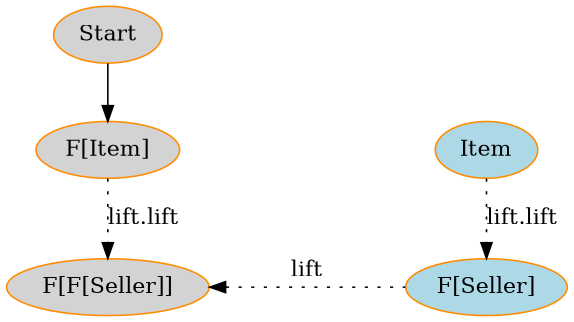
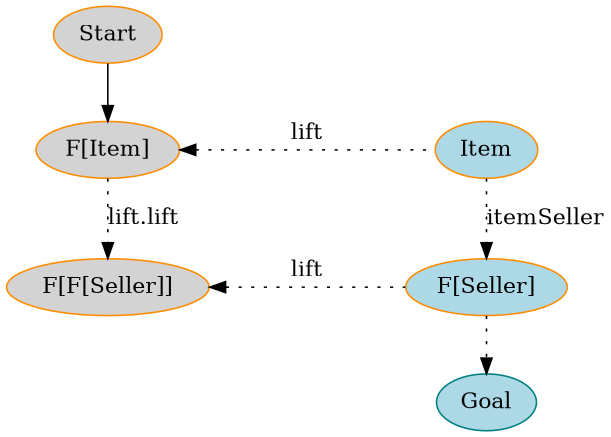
none -> (315, 150)
(523, 219) -> (546, 219)
none -> (486, 402)
